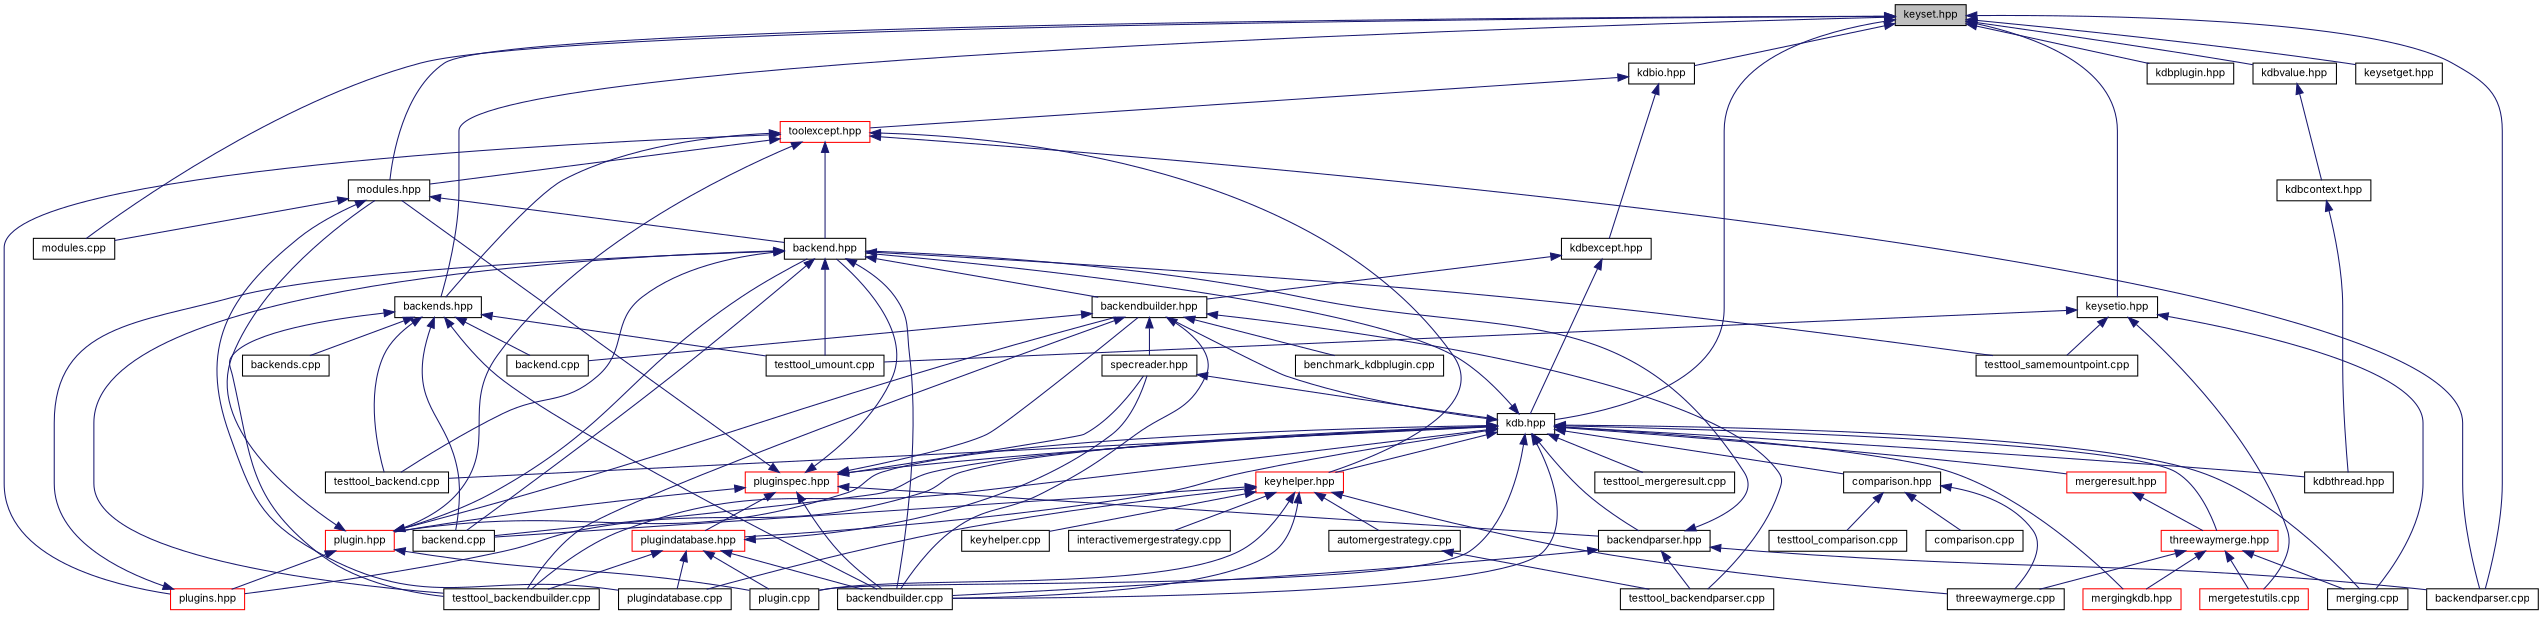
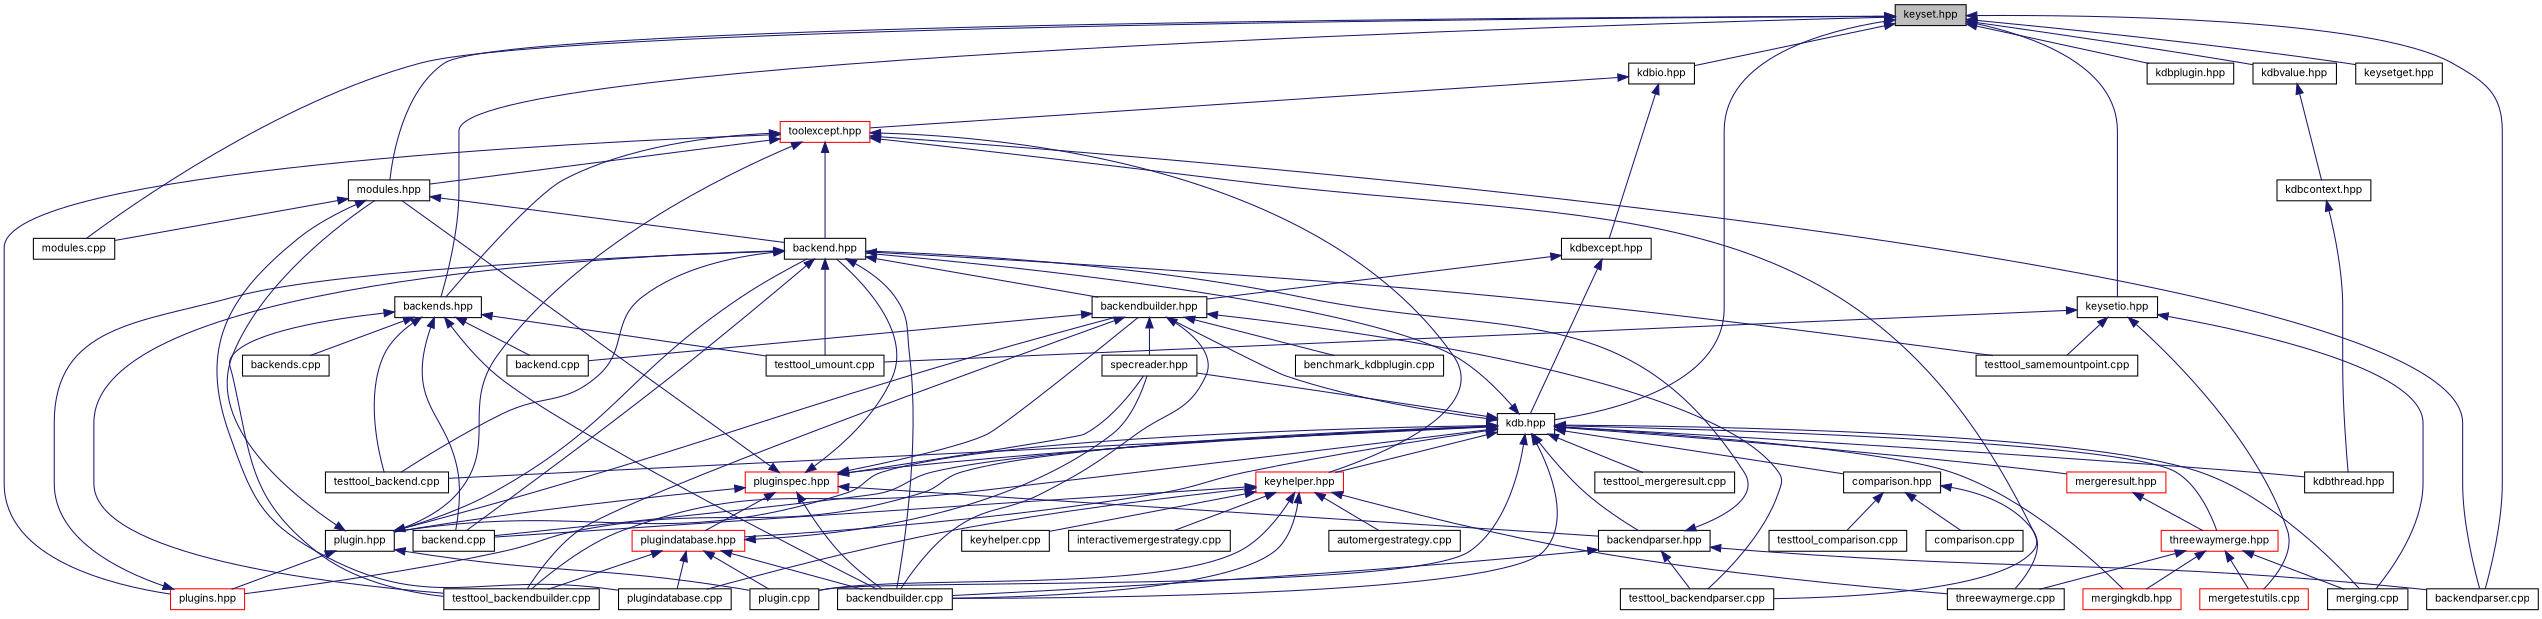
(1316, 393) -> (1306, 389)
(360, 541) -> (360, 541)
(1551, 571) -> (1662, 231)
